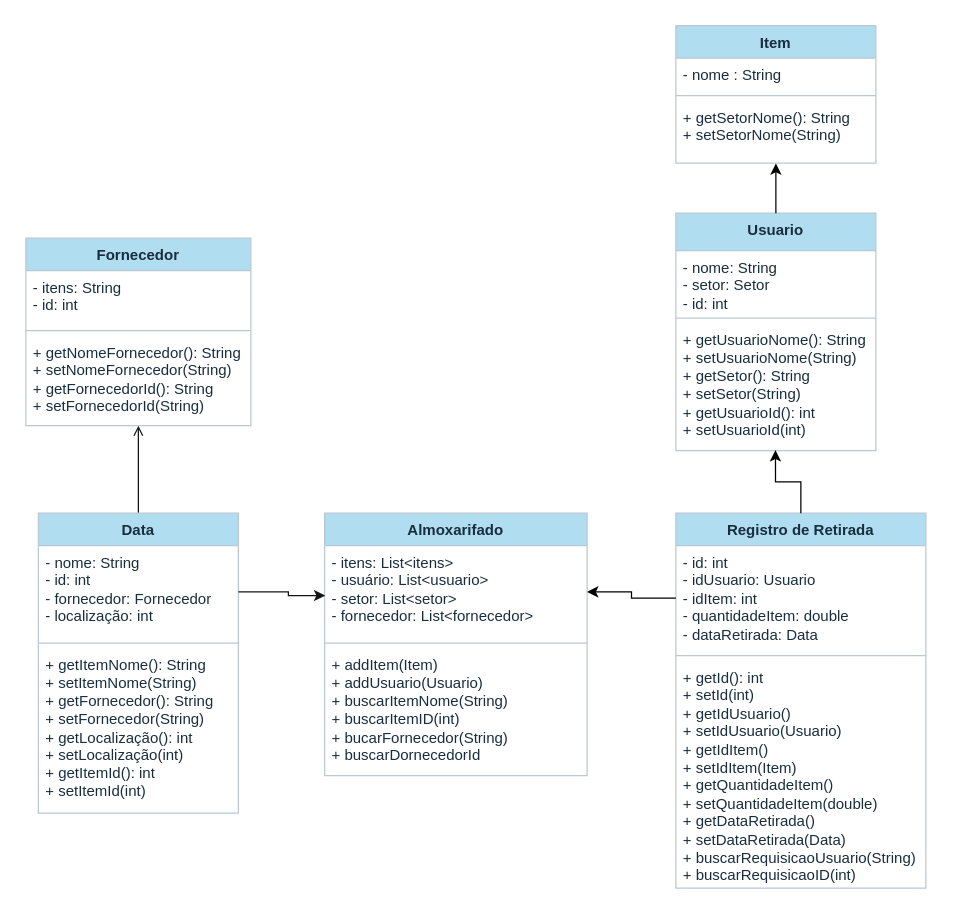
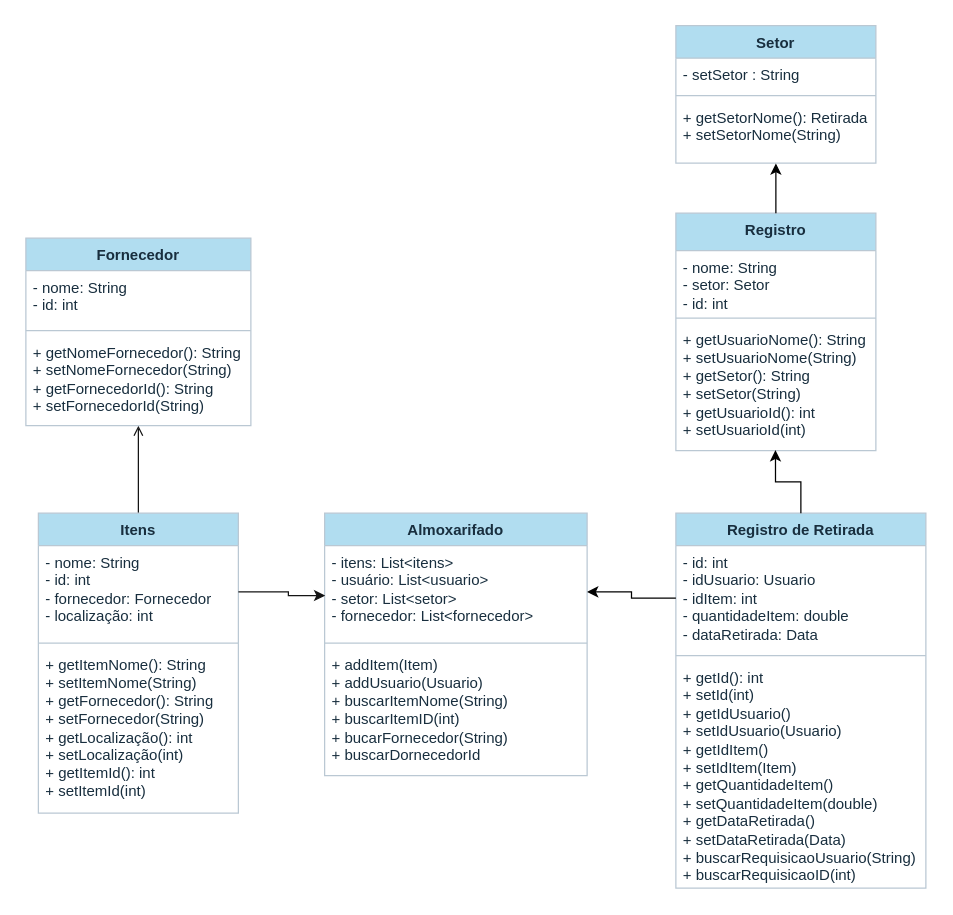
(776, 43) -> (776, 43)
(736, 76) -> (753, 76)
(776, 127) -> (777, 136)
(776, 231) -> (776, 231)
(86, 297) -> (84, 297)
(138, 531) -> (138, 531)
